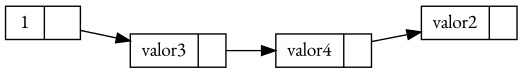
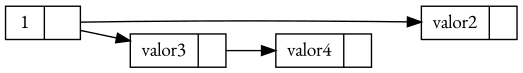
(390, 38) -> (244, 21)
